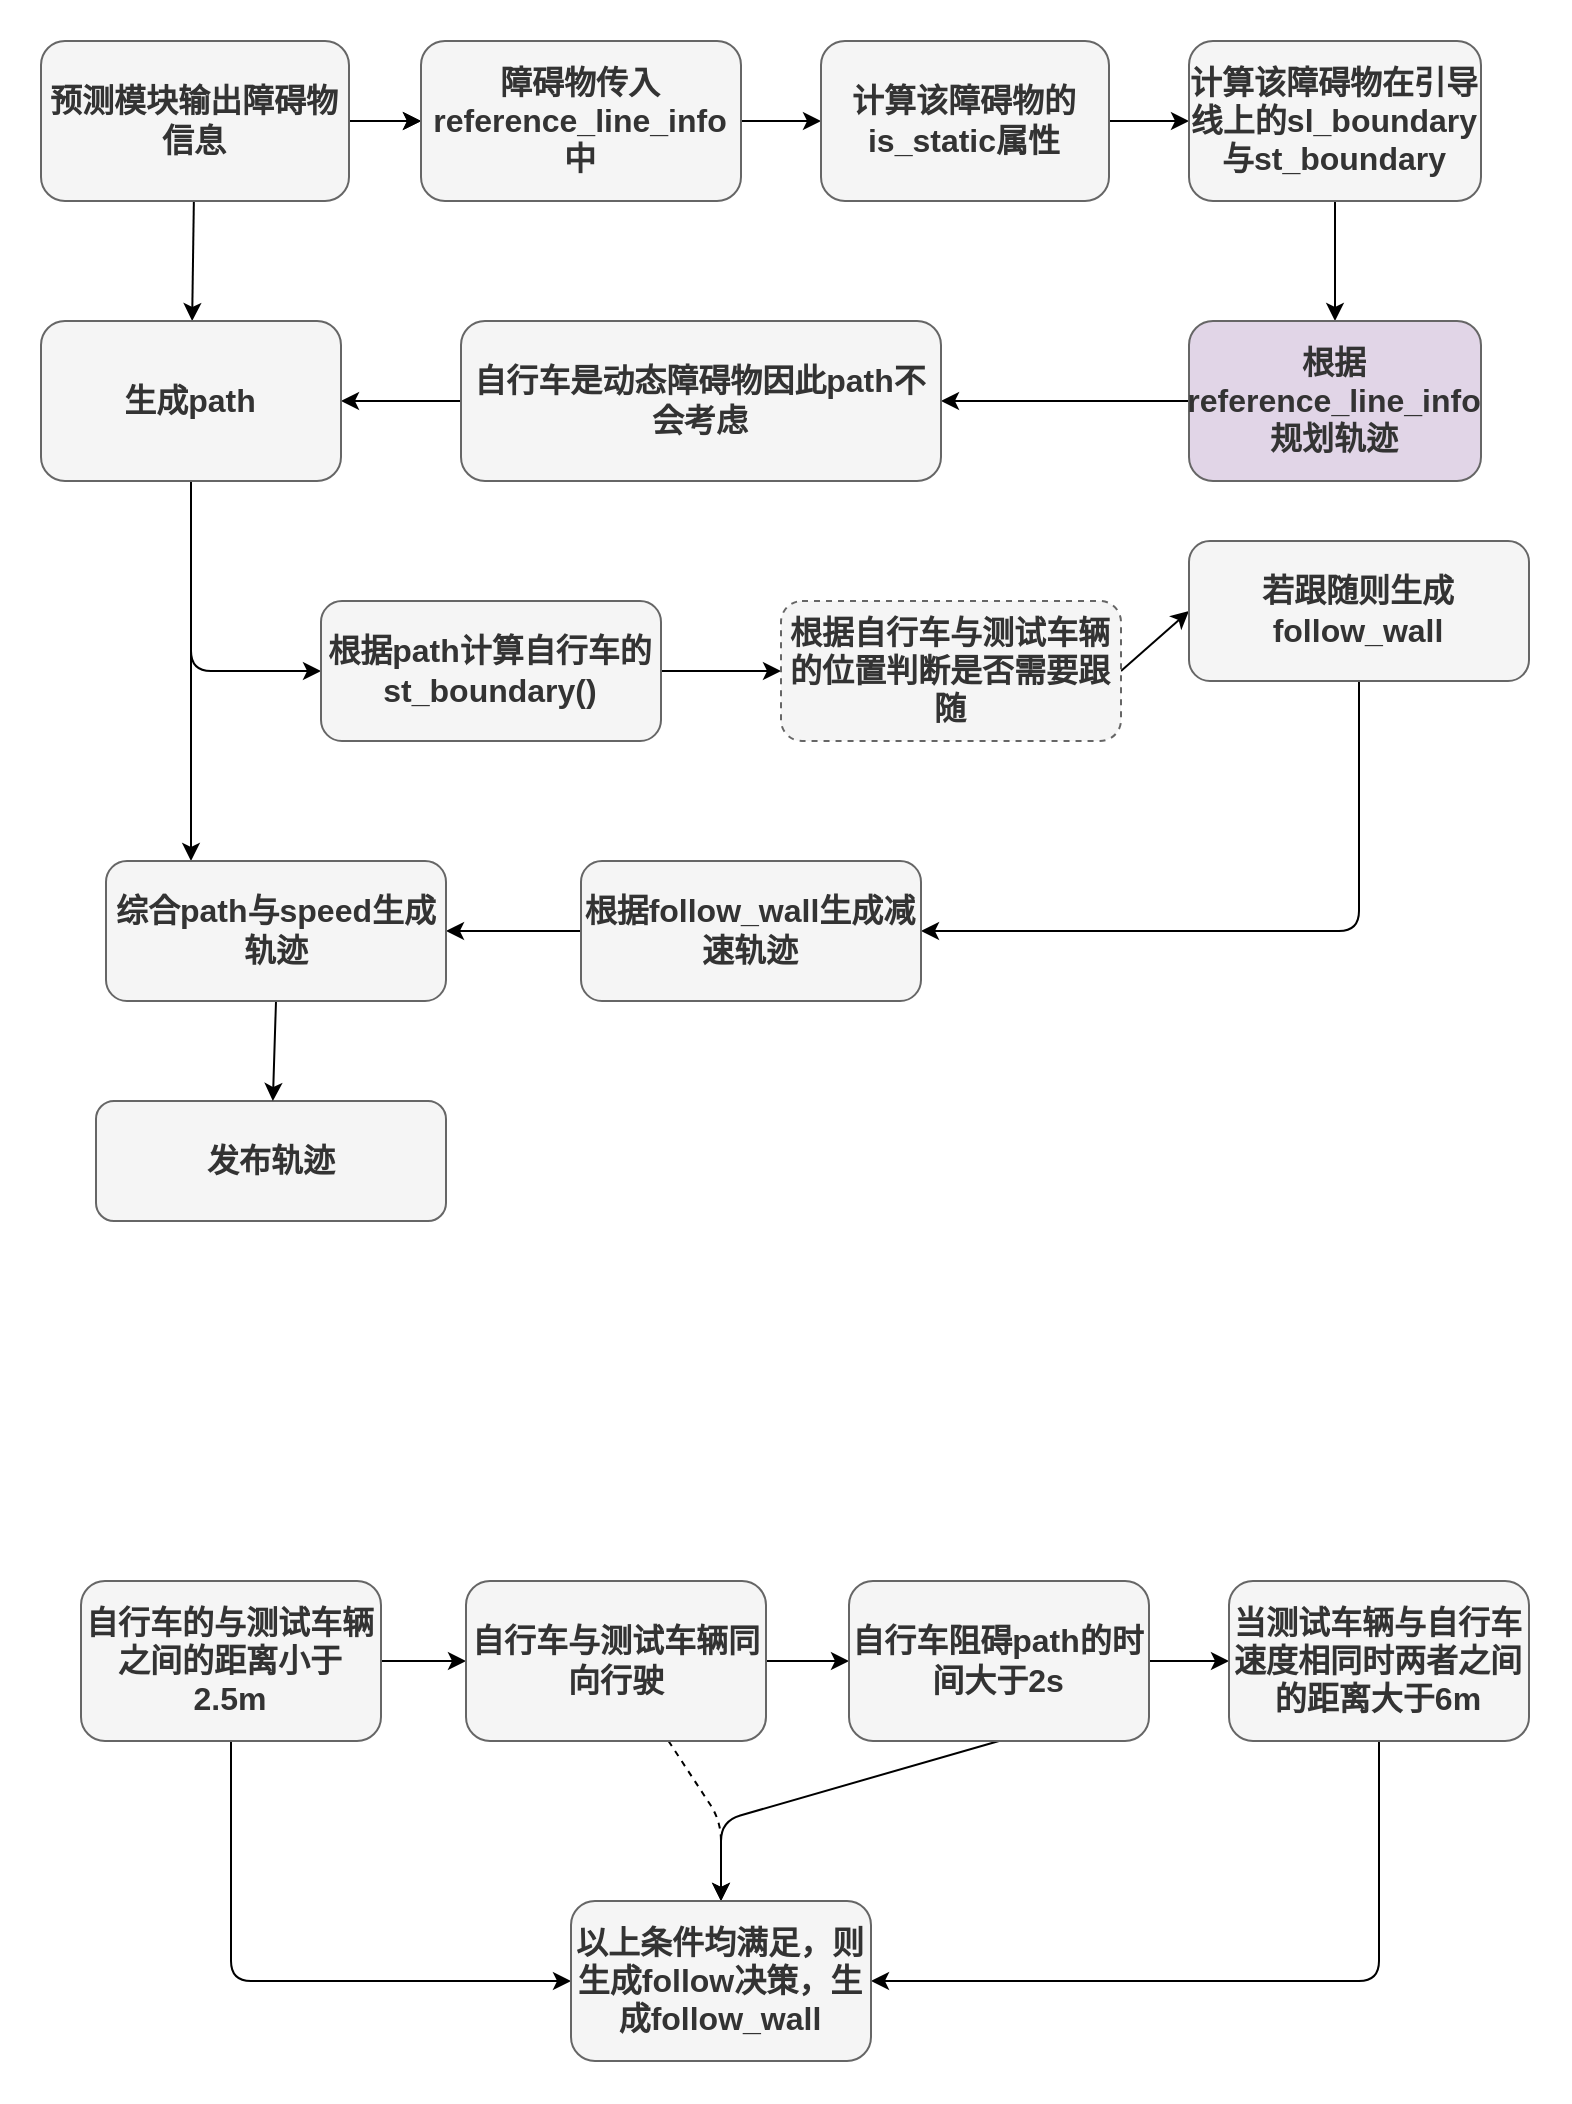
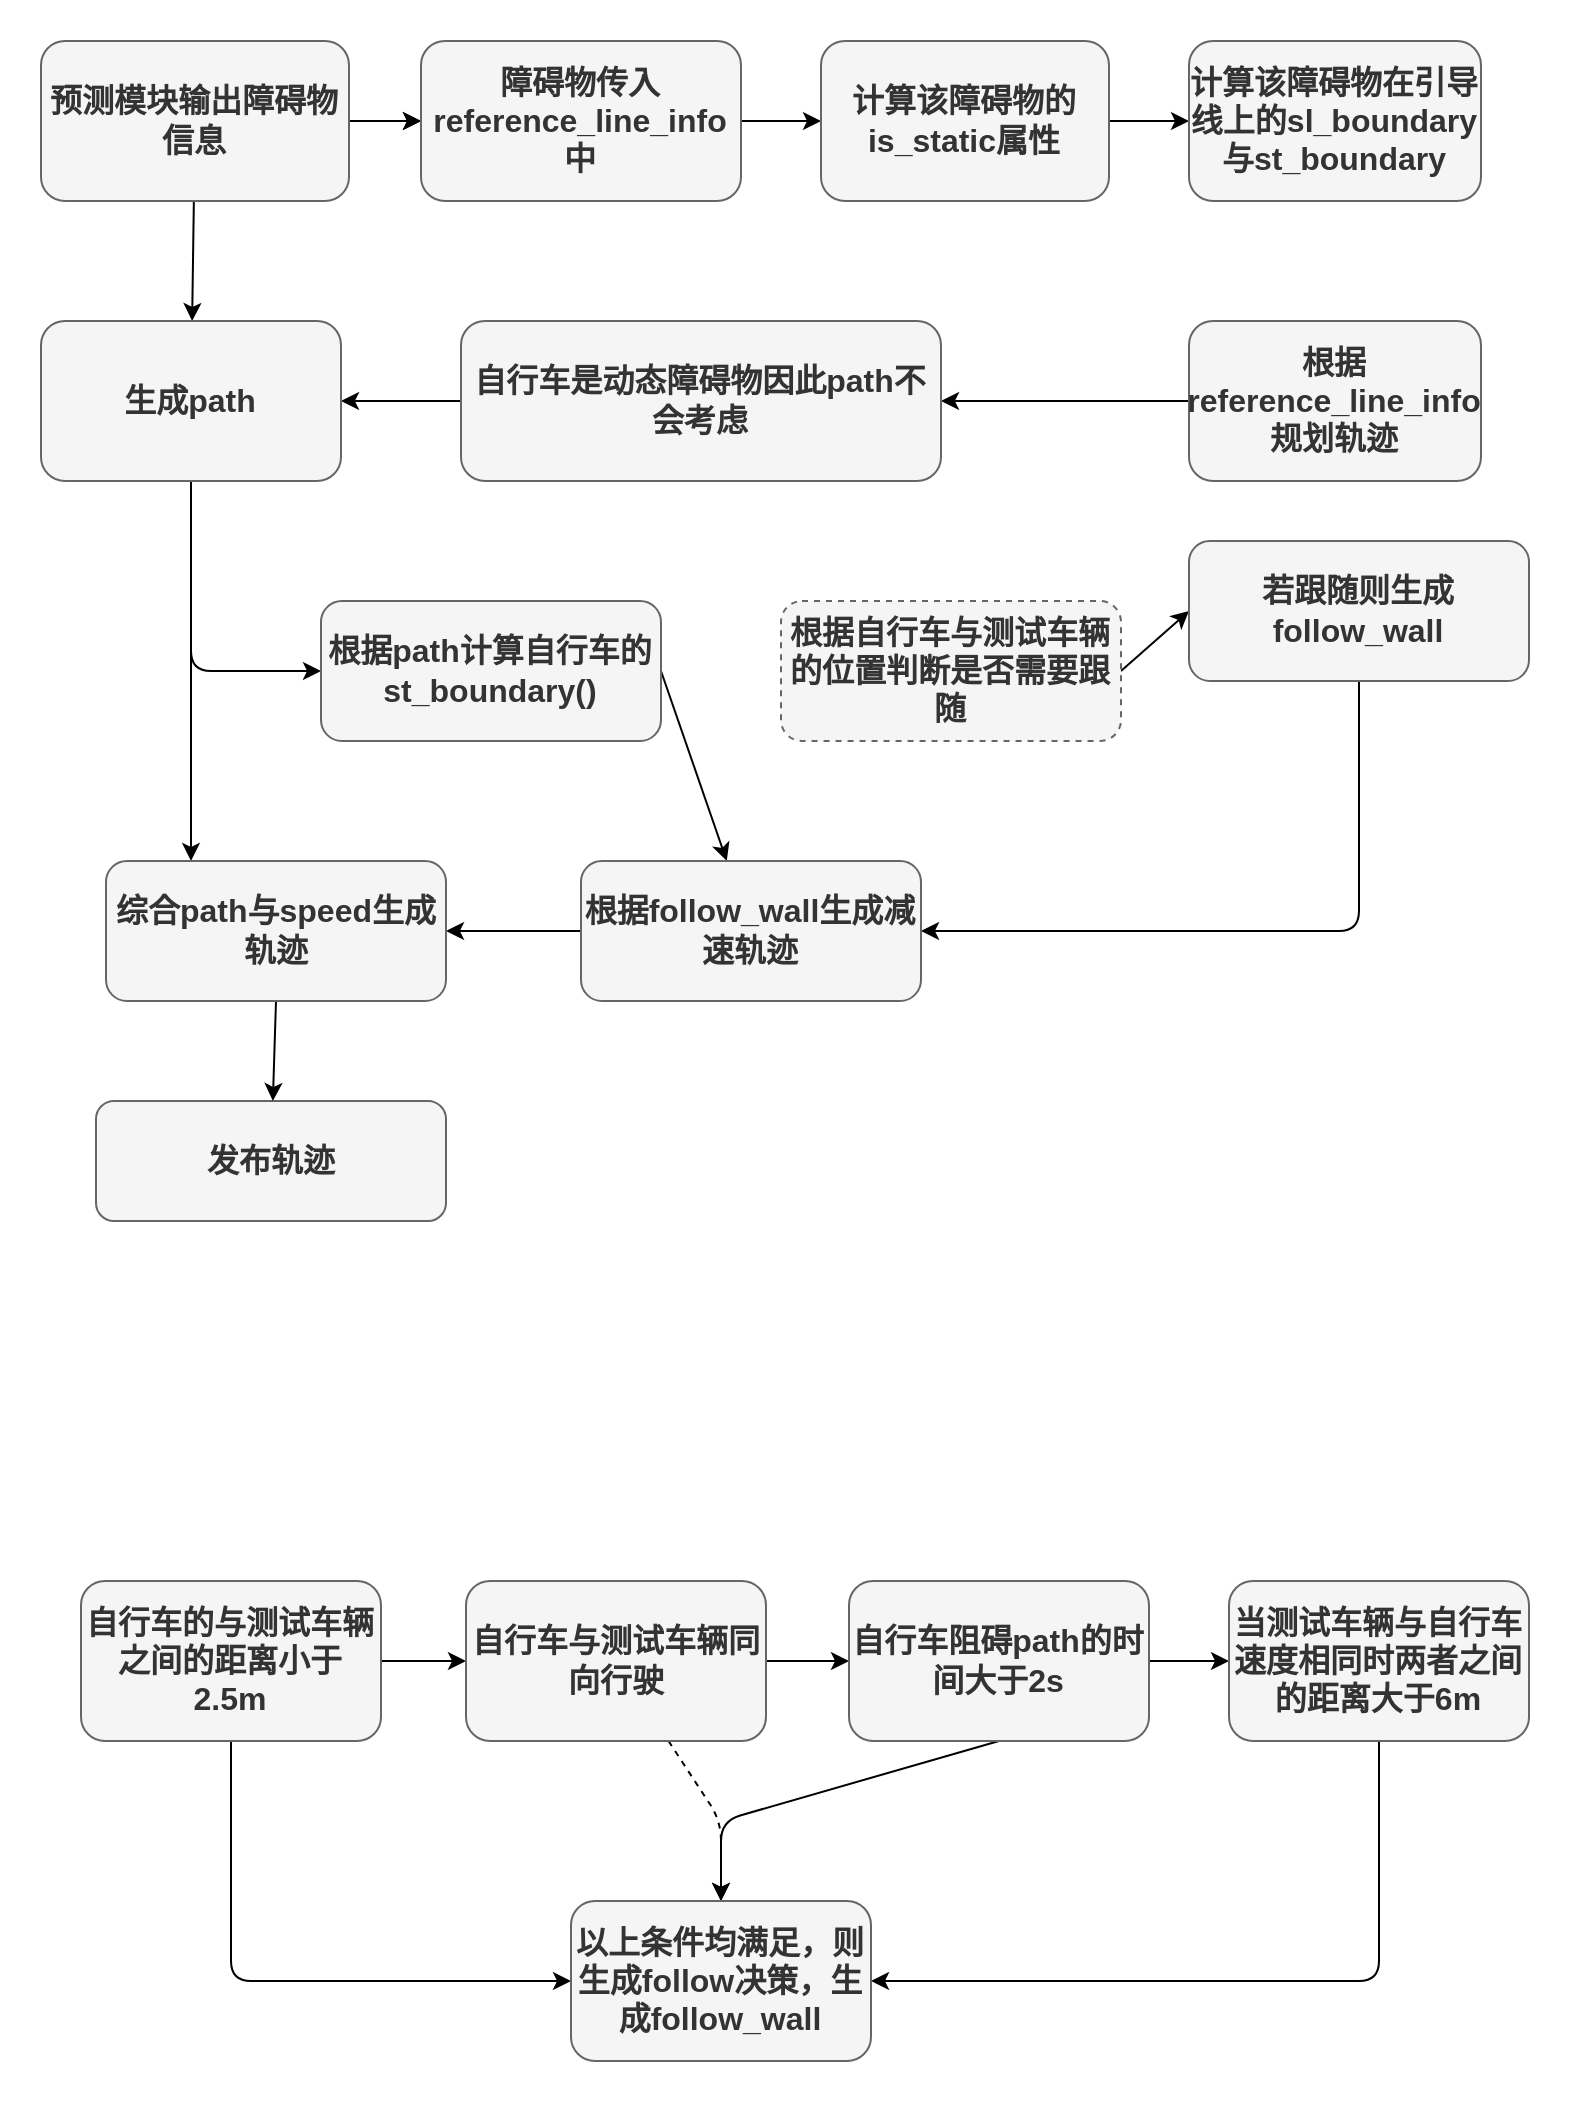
(1335, 254) -> none
(1335, 401) -> (1335, 401)
(714, 671) -> (692, 760)
